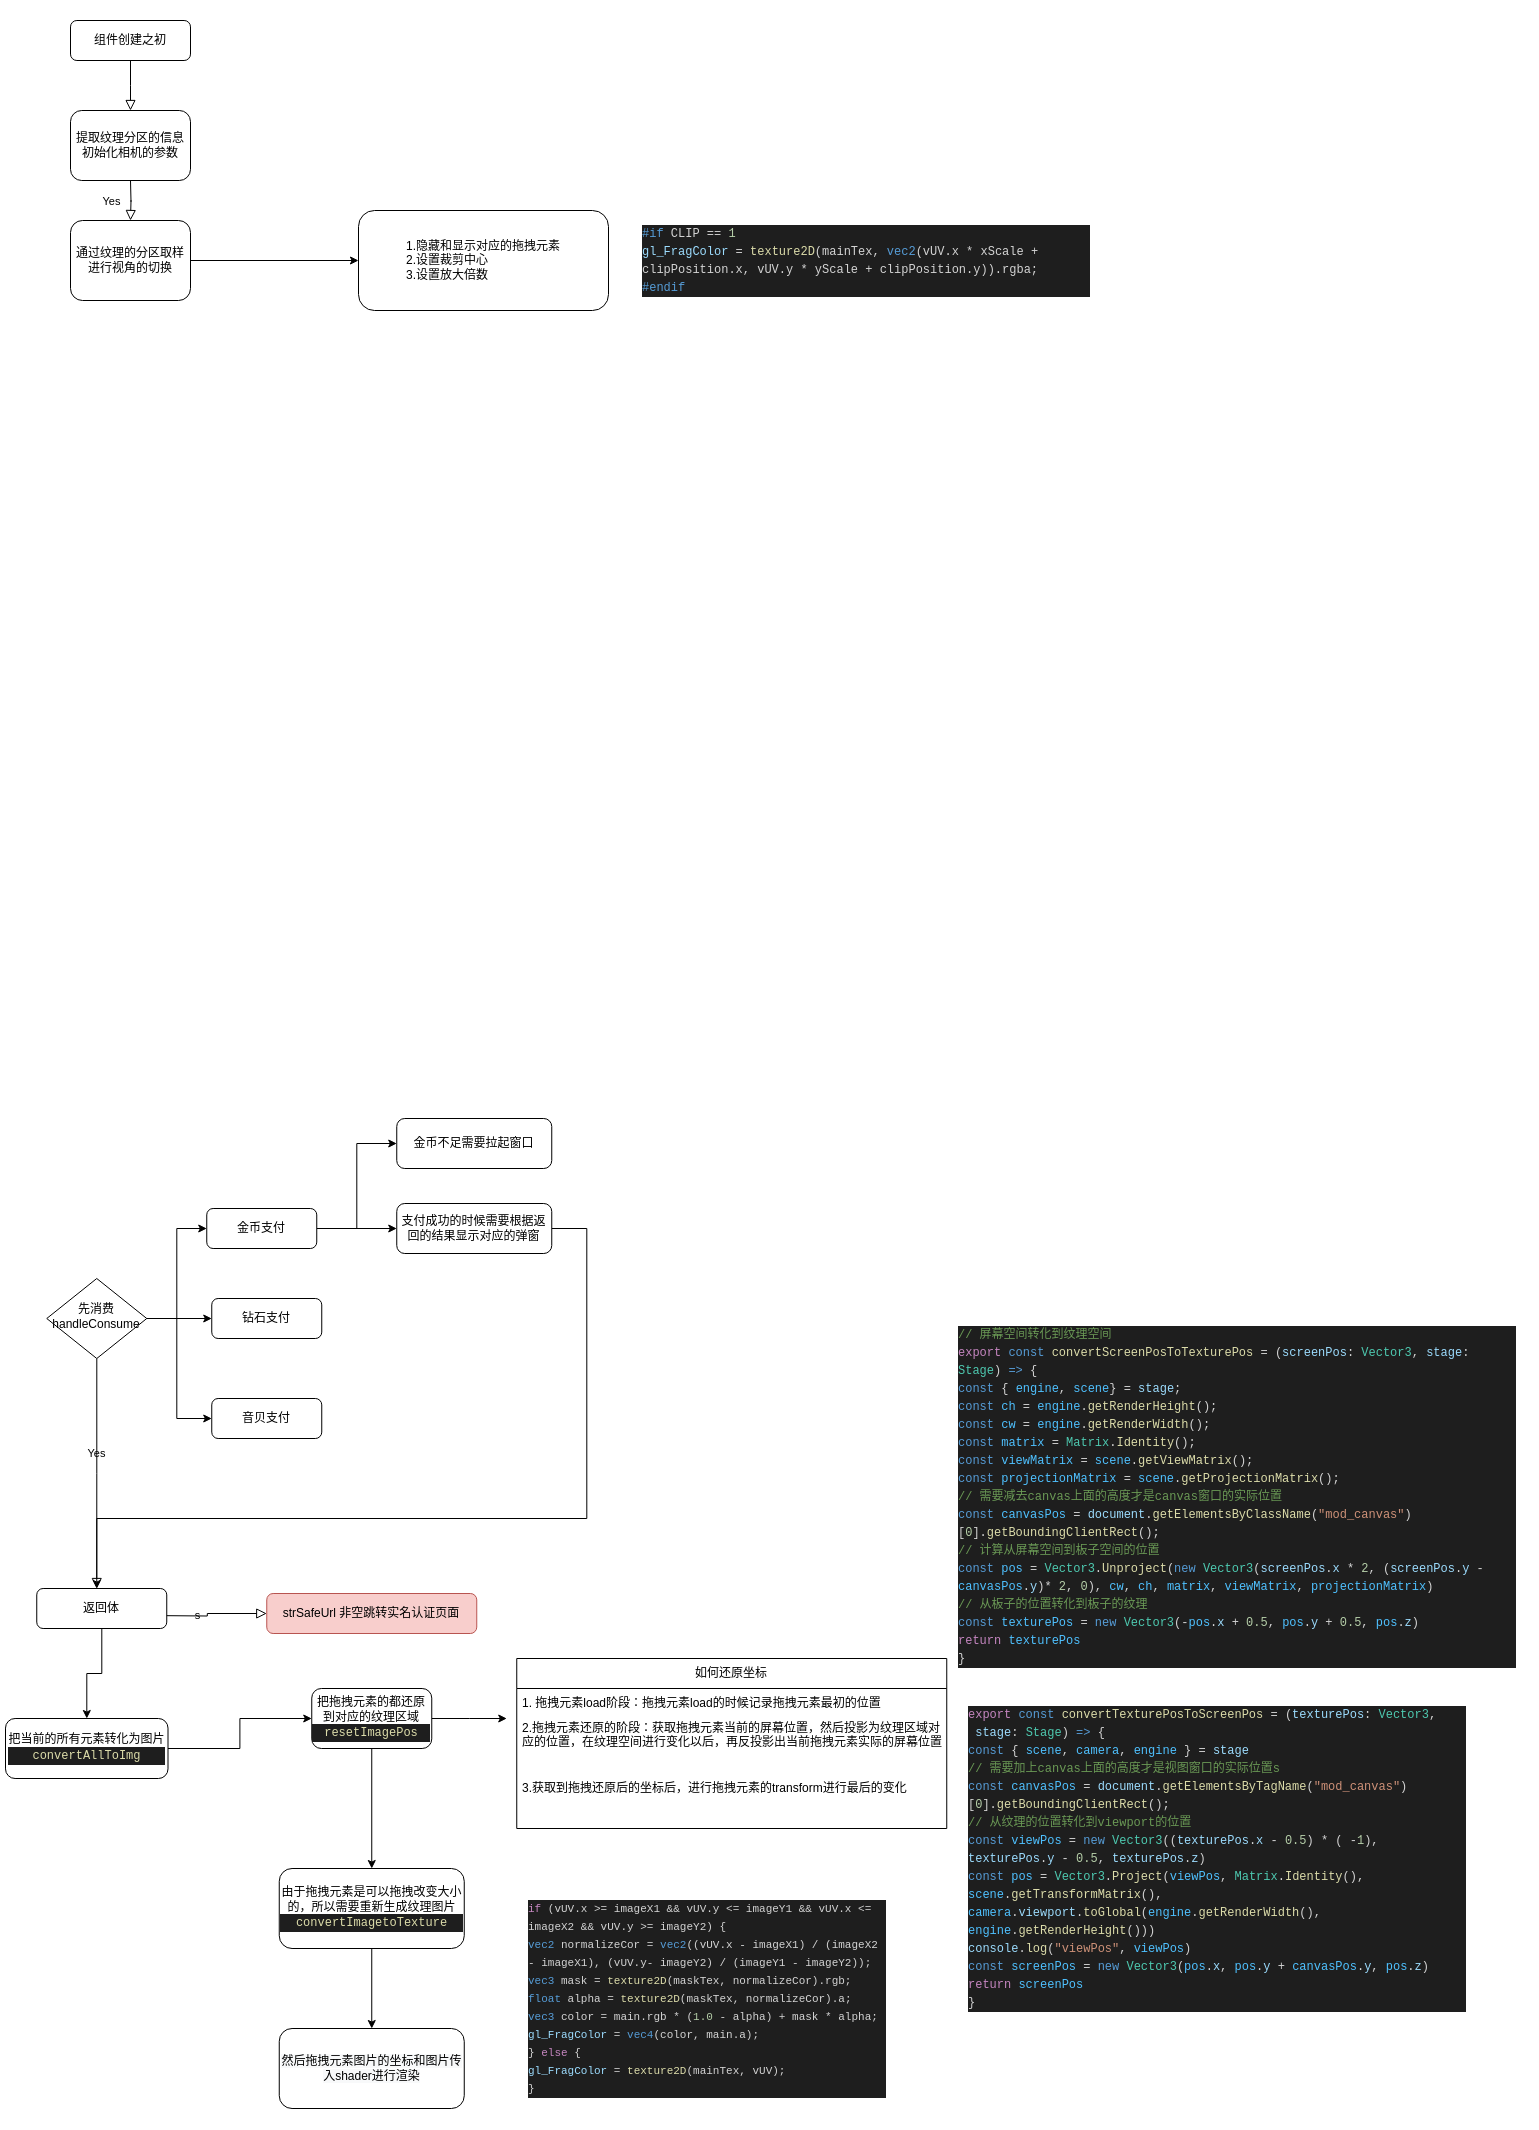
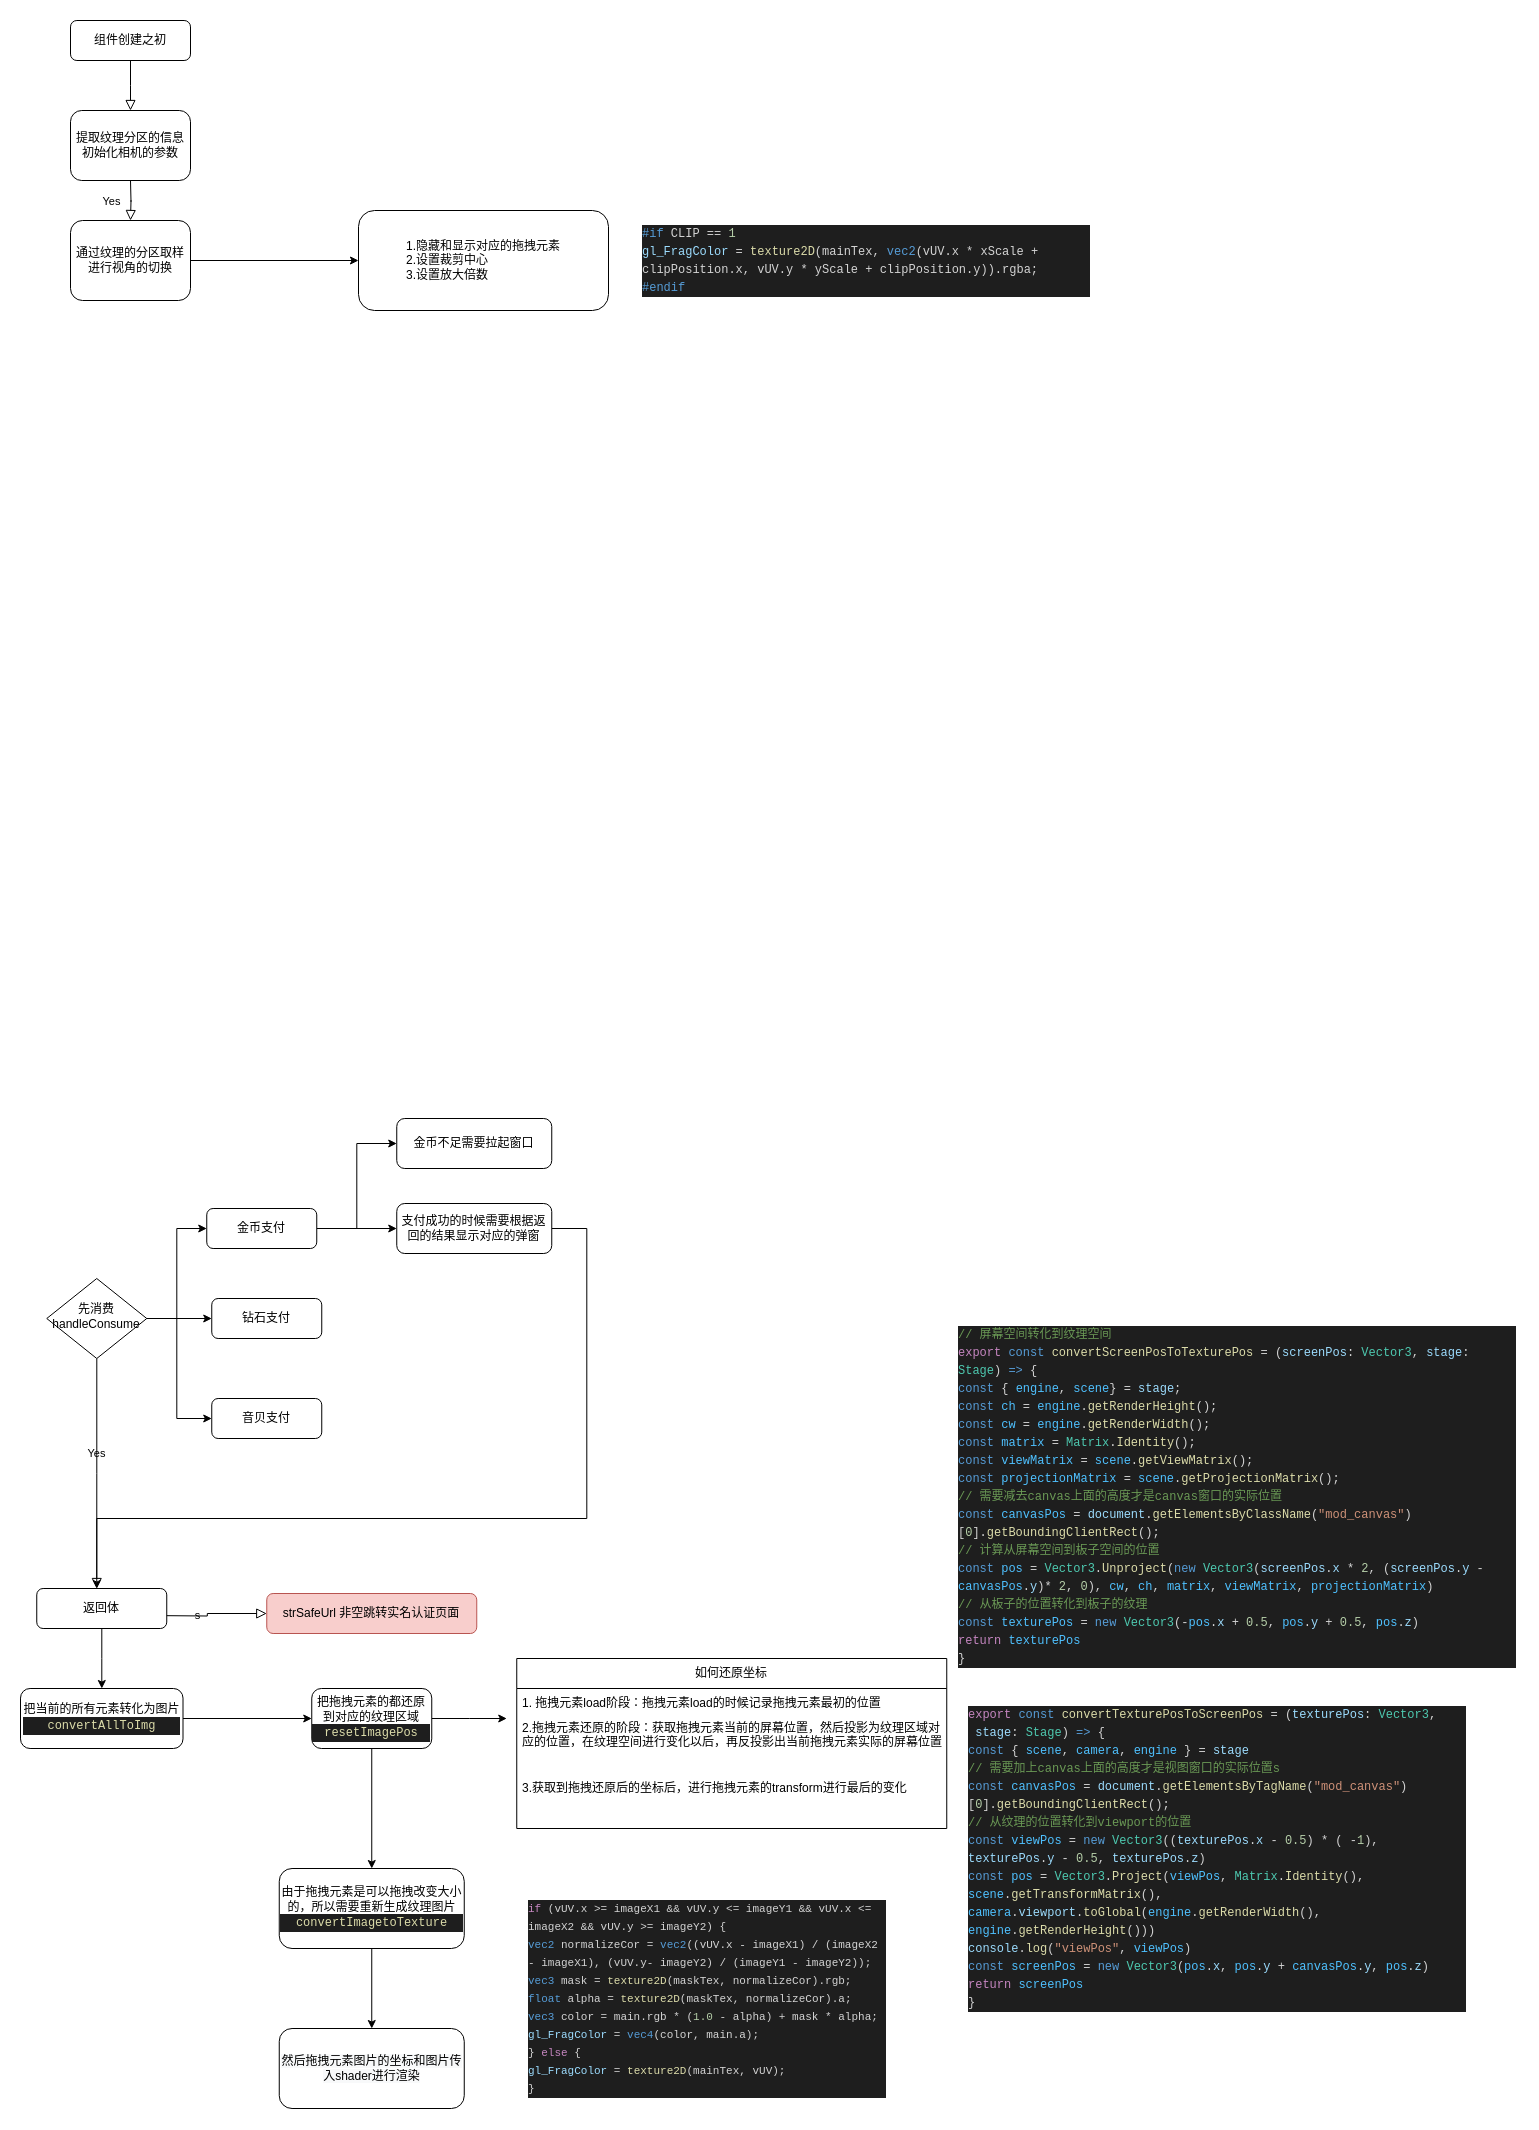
(87, 1749) -> (102, 1719)
